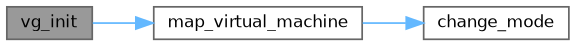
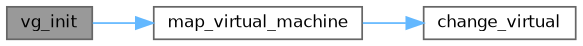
(496, 23) -> (500, 23)
